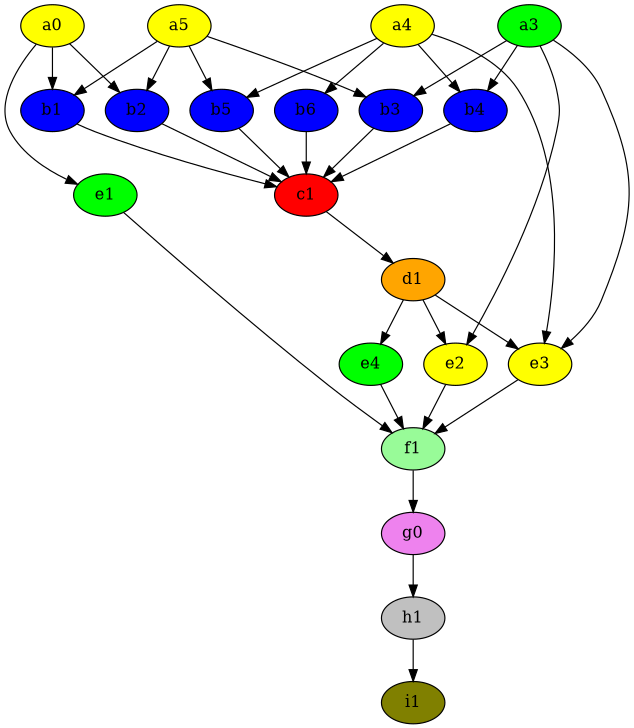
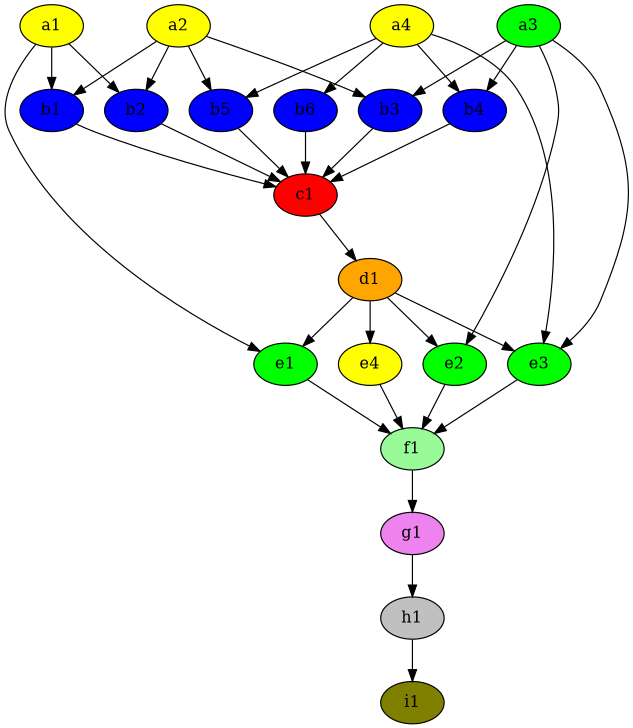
(52, 26) -> (52, 26)
(179, 26) -> (179, 26)
none -> (332, 318)
(371, 364) -> (370, 364)
(455, 364) -> (455, 364)
(540, 364) -> (539, 364)
(413, 533) -> (412, 533)
